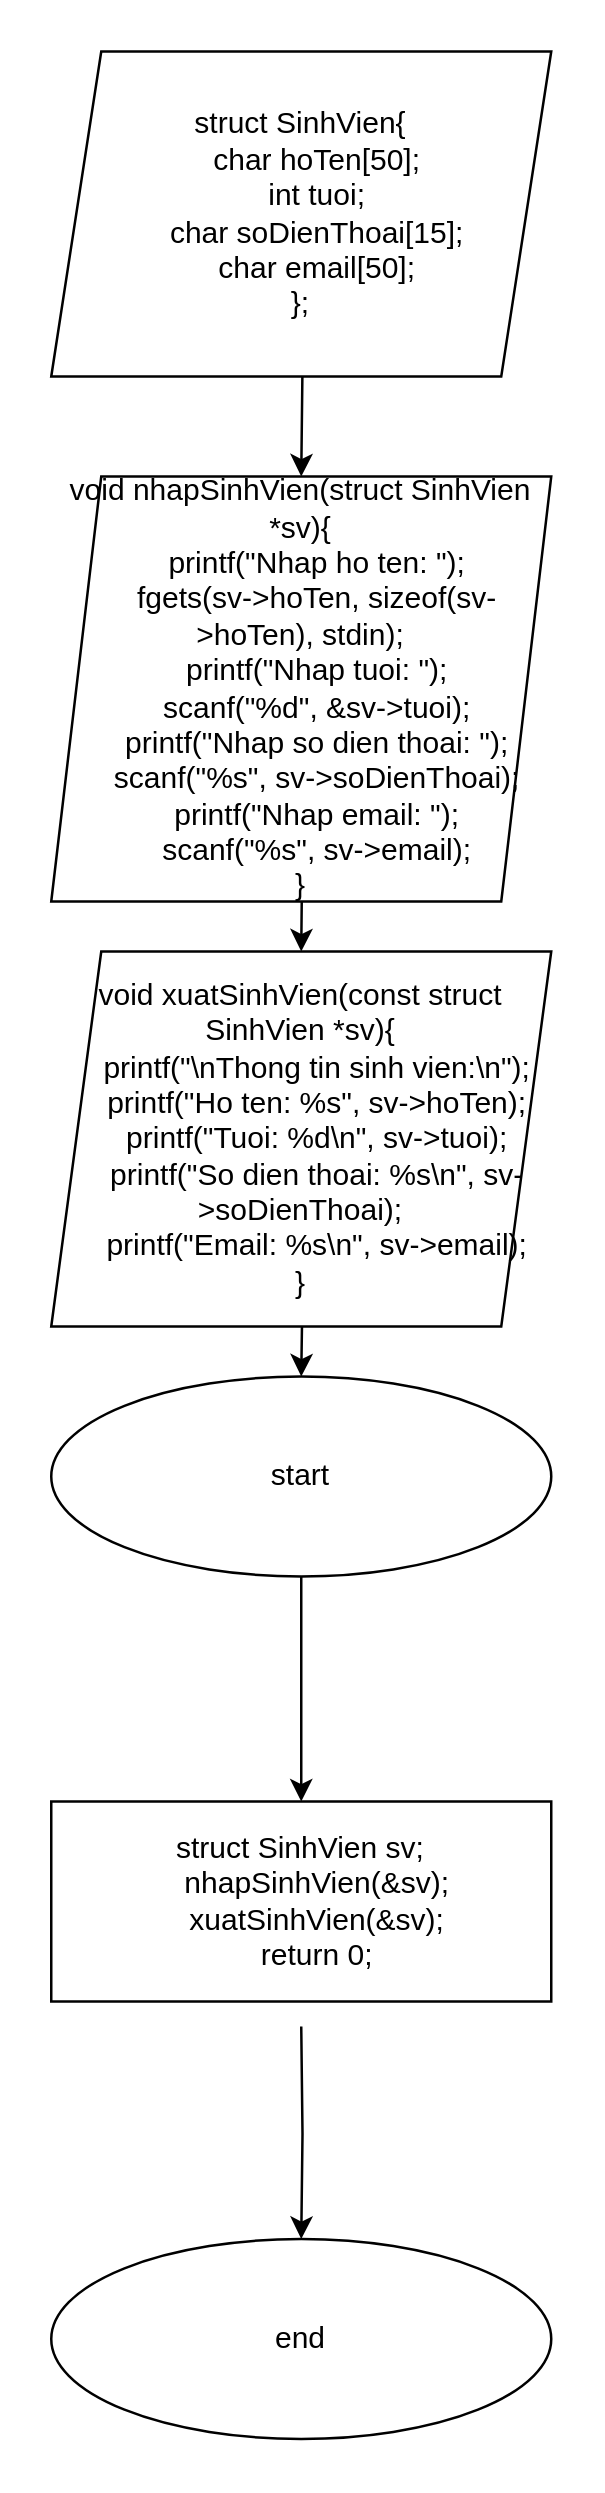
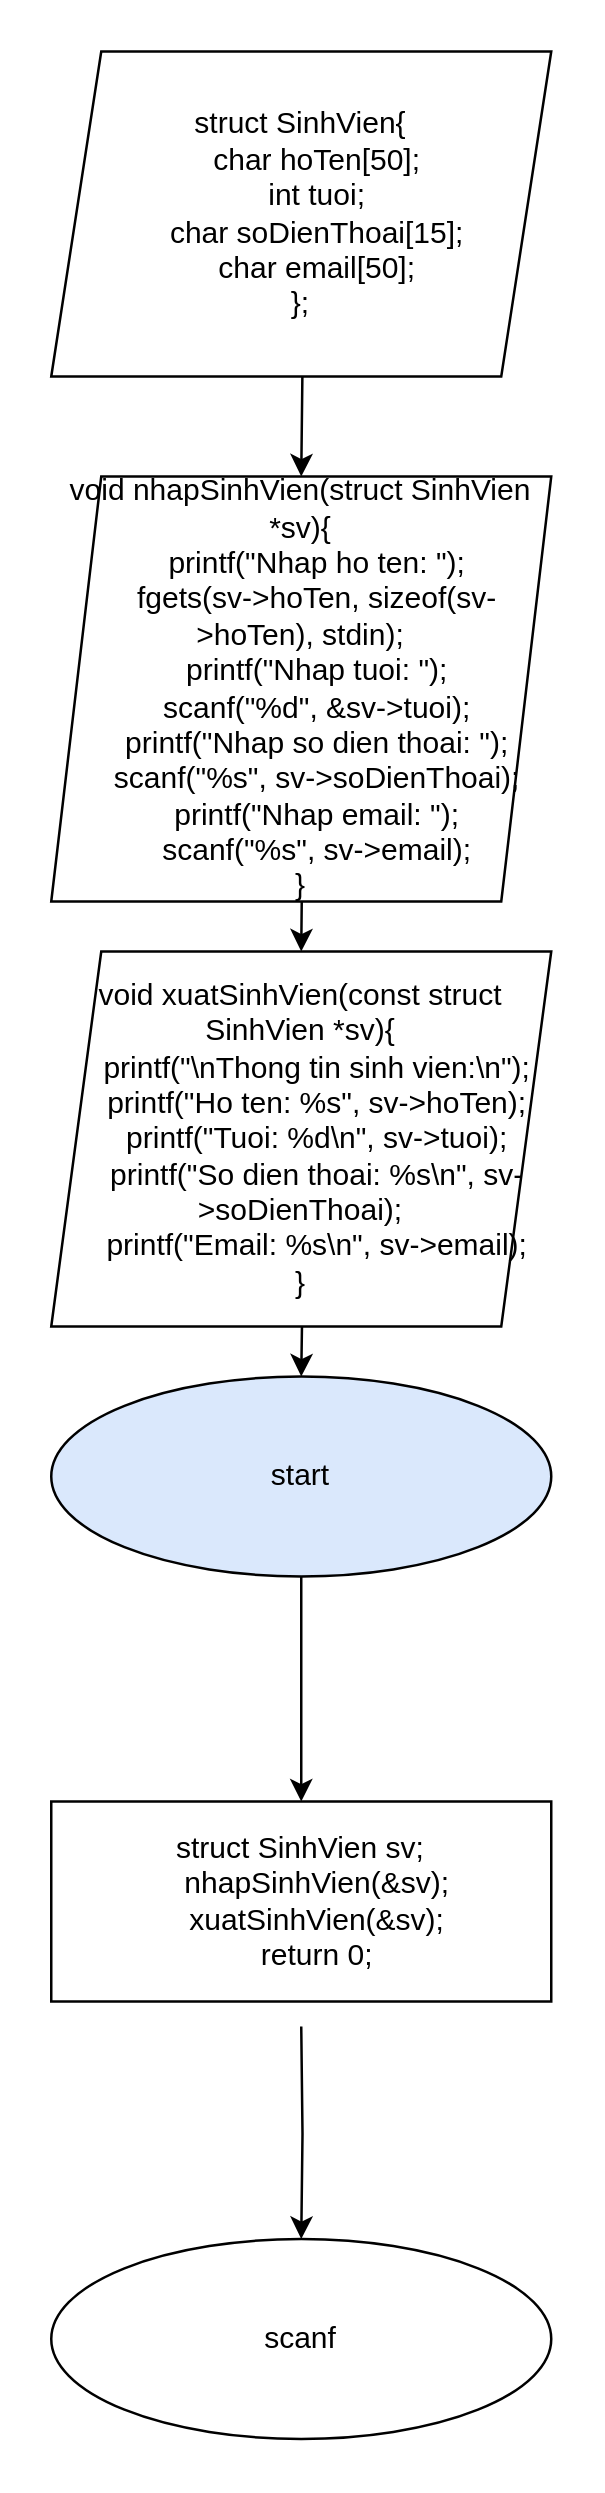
(301, 1476) -> (301, 1476)
(301, 2339) -> (301, 2339)
